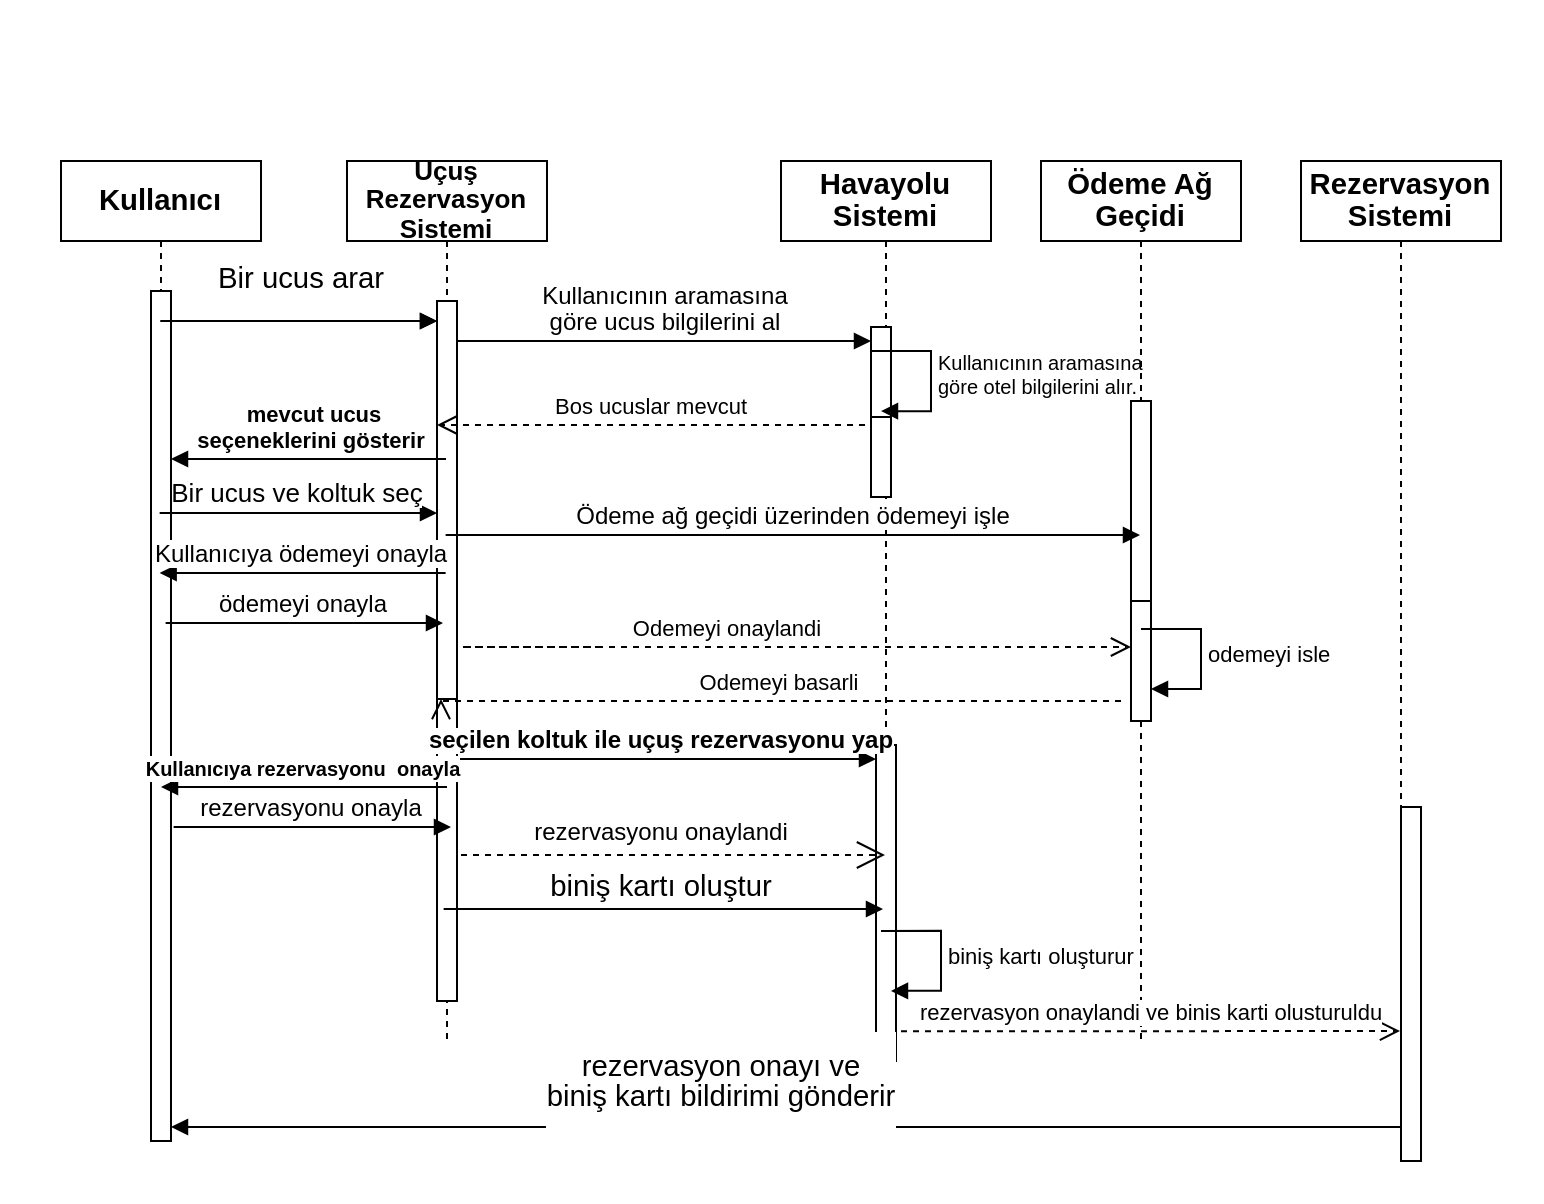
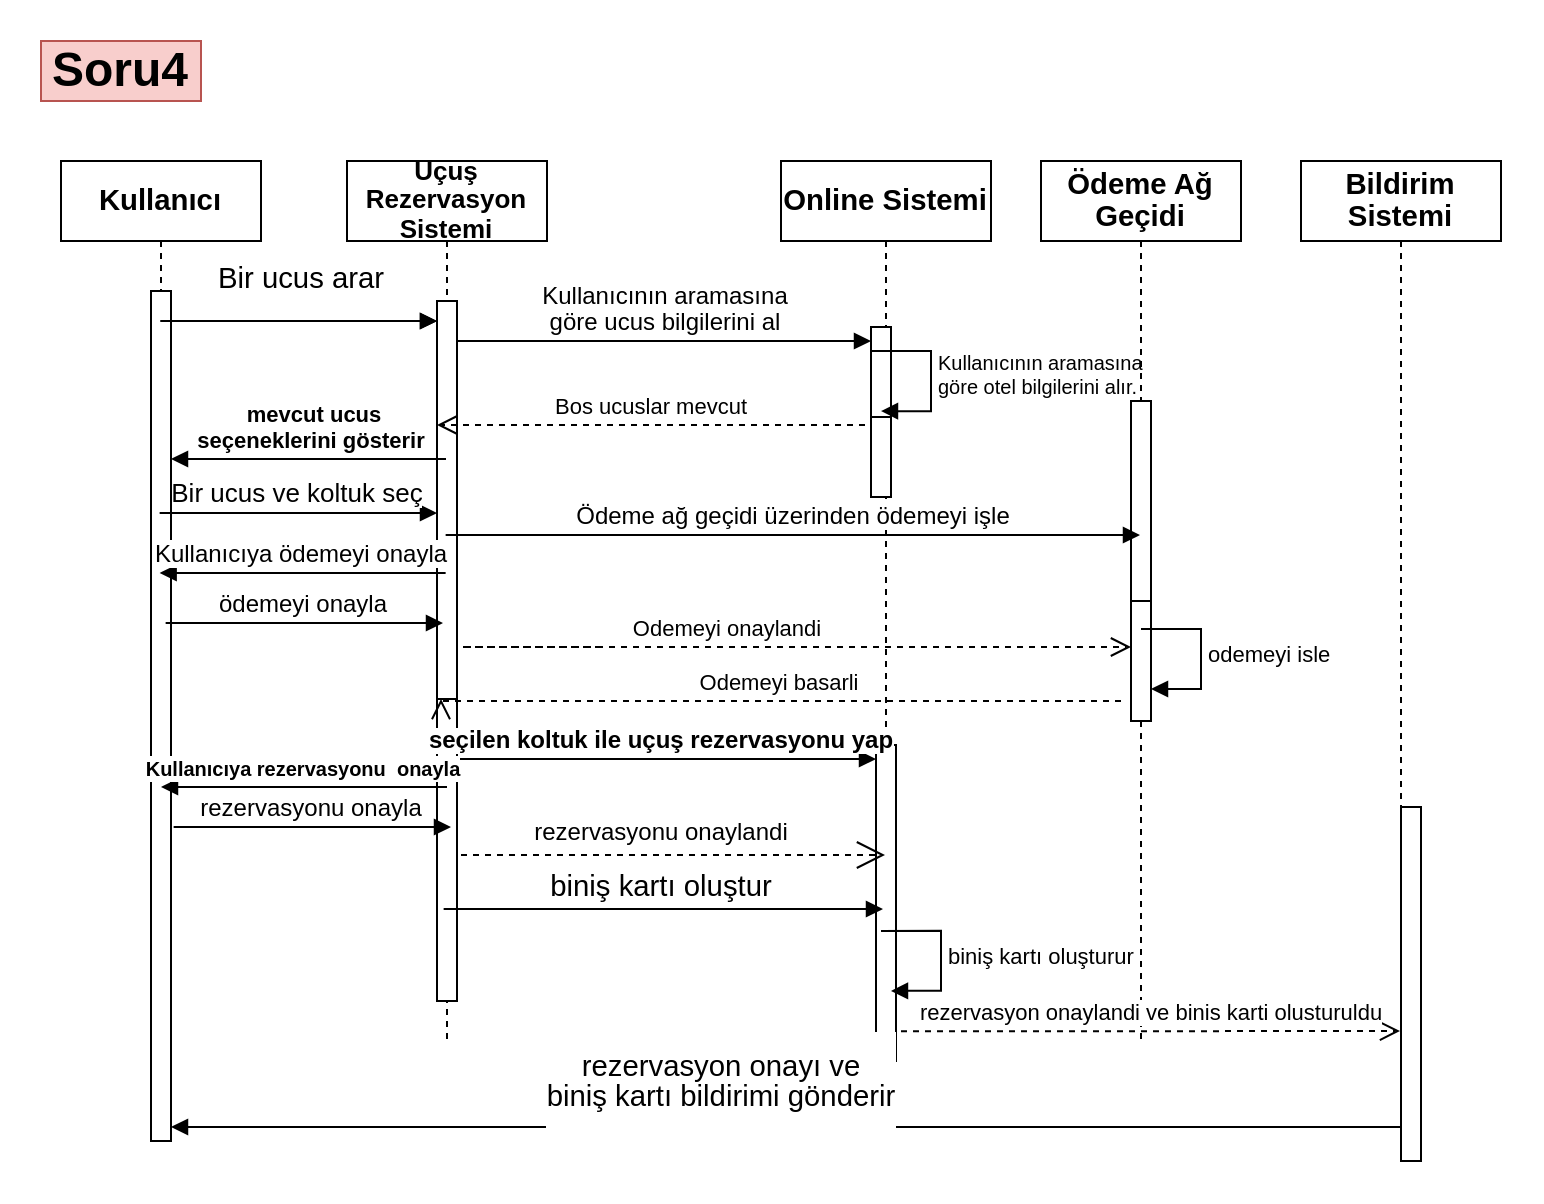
none -> (121, 71)
(886, 201) -> (886, 201)
(1401, 201) -> (1401, 201)
